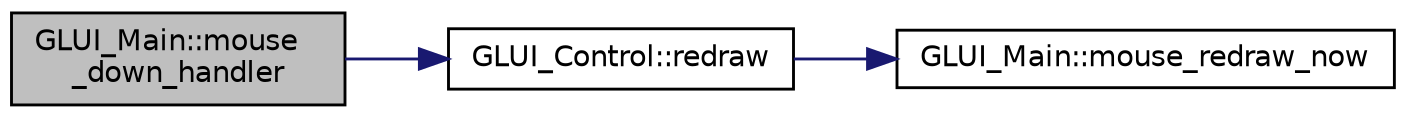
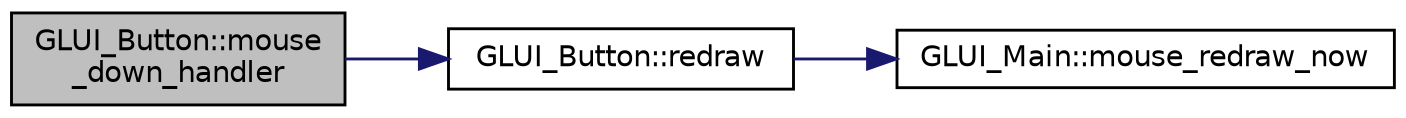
(178, 59) -> (178, 59)
(621, 59) -> (621, 59)
